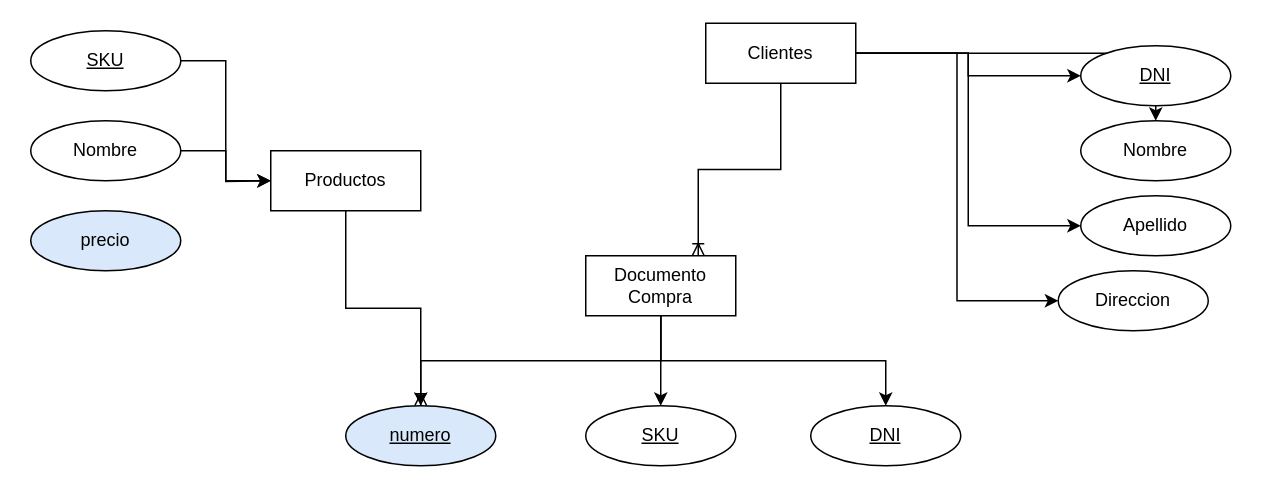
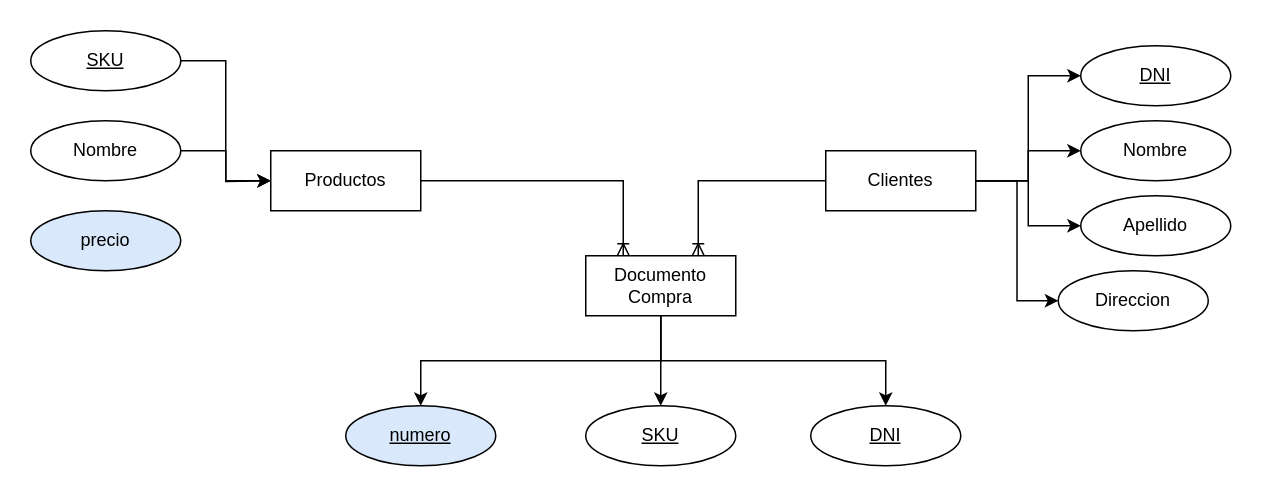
(781, 53) -> (901, 181)
(359, 308) -> (559, 181)
